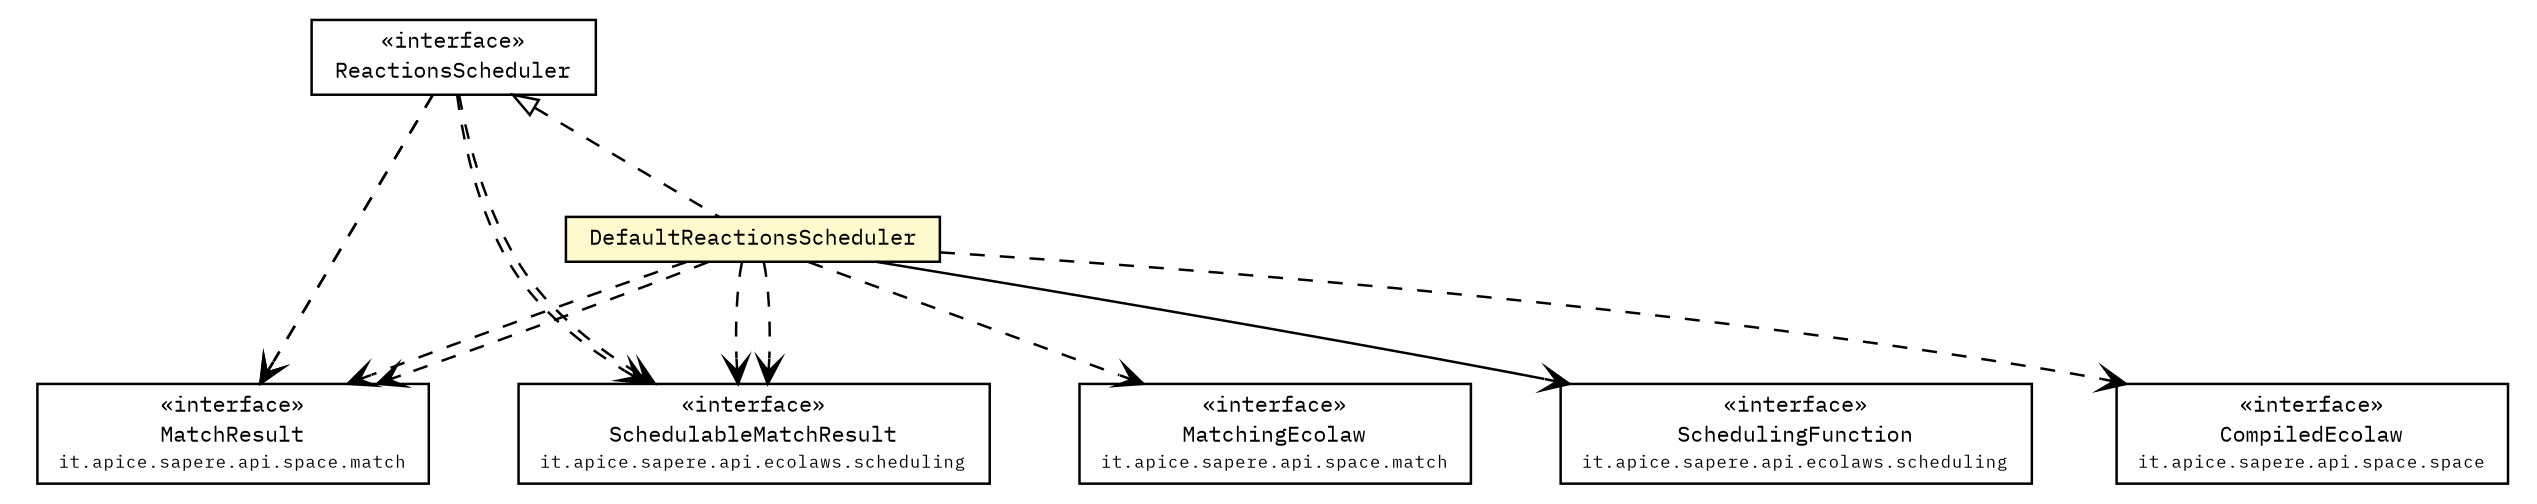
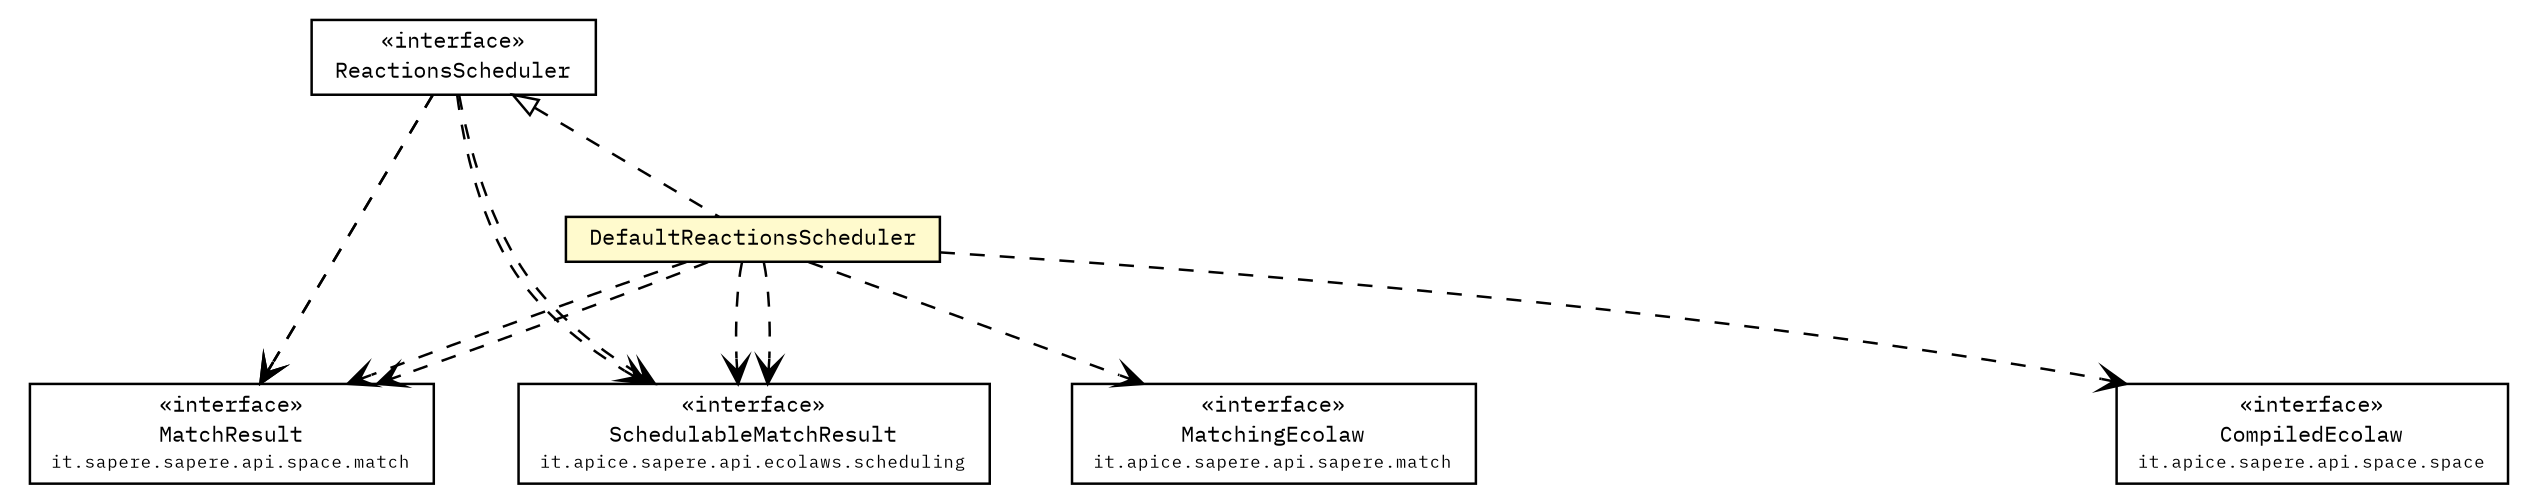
(1795, 434) -> none
(233, 462) -> (232, 462)
(1275, 462) -> (1274, 462)
